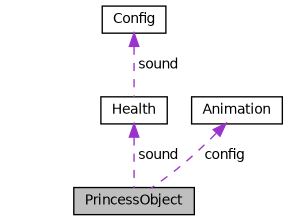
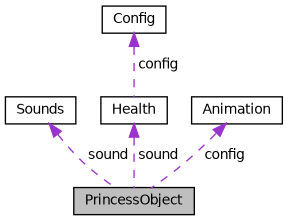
(156, 65) -> (156, 65)
none -> (41, 110)
